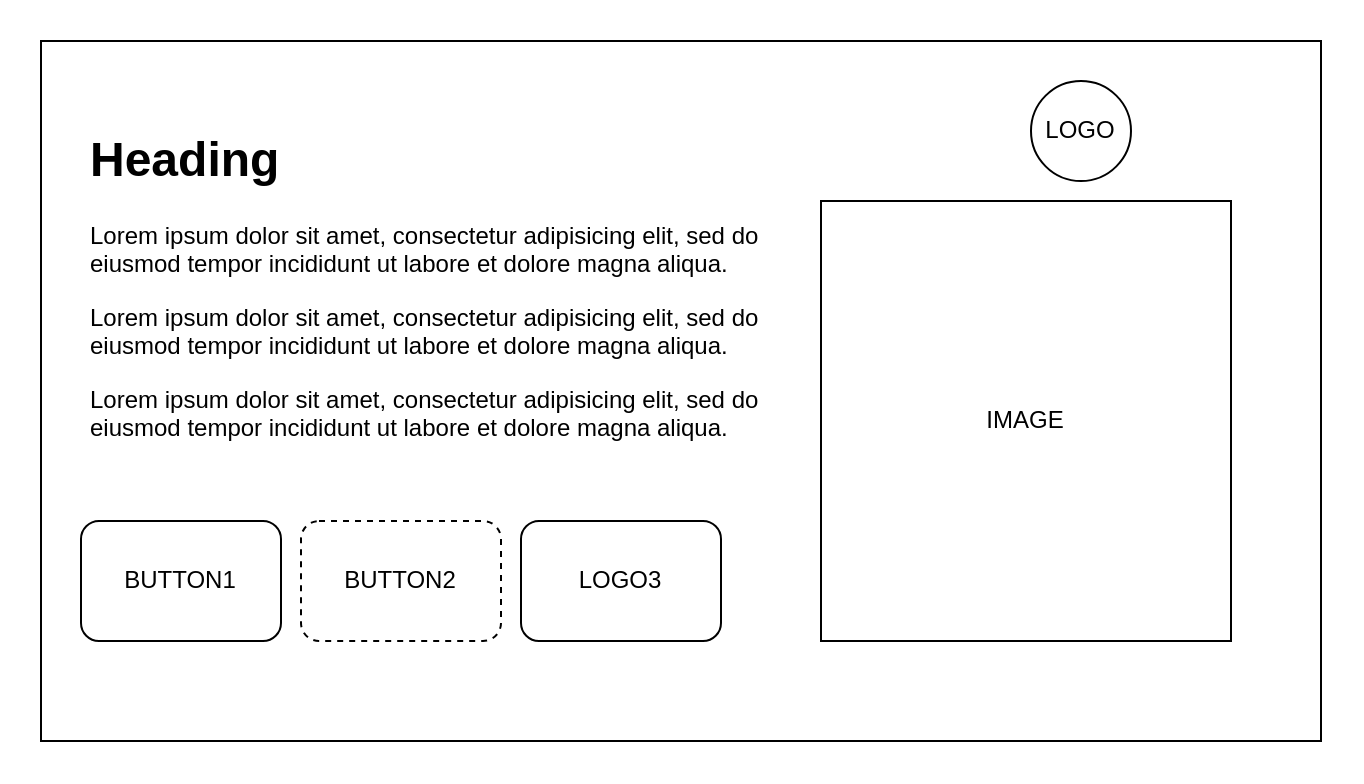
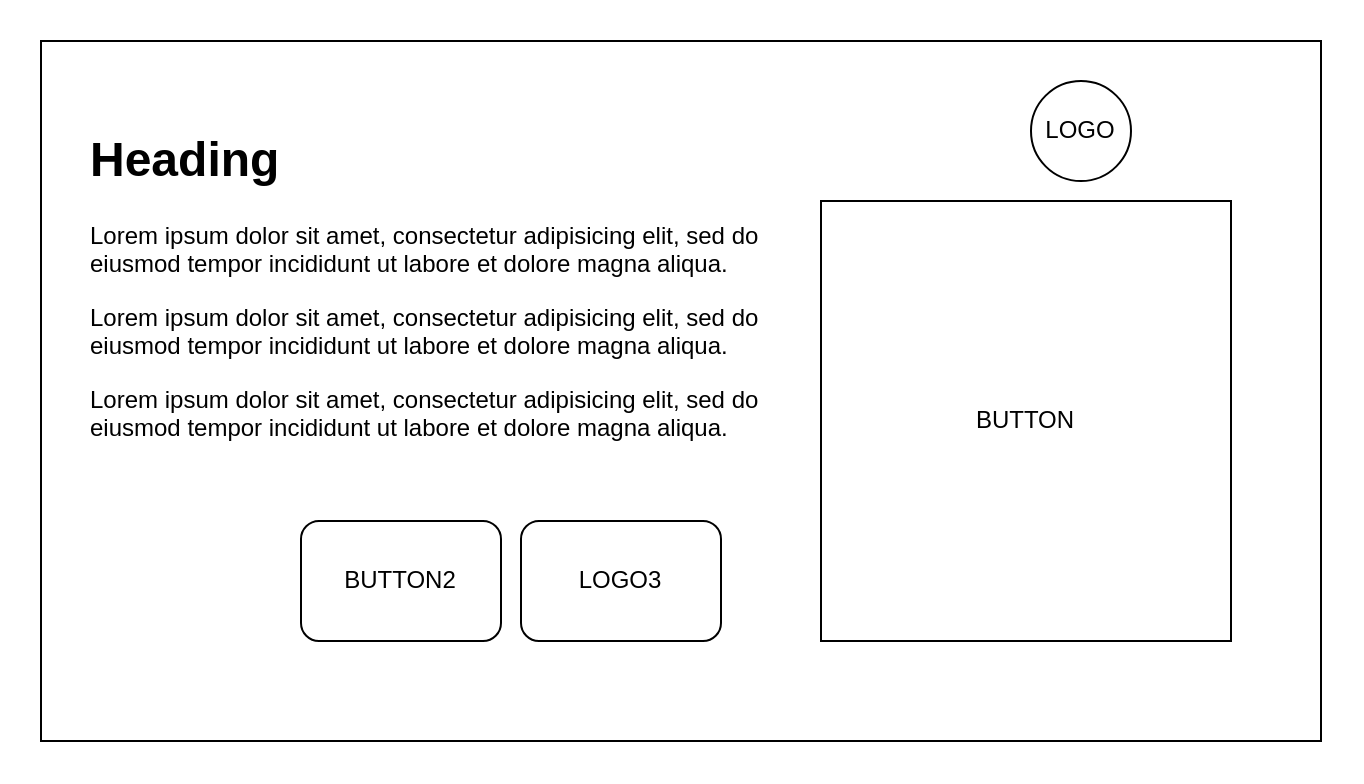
(1026, 421) -> (1026, 421)
(181, 581) -> none
(401, 581) -> (401, 581)
